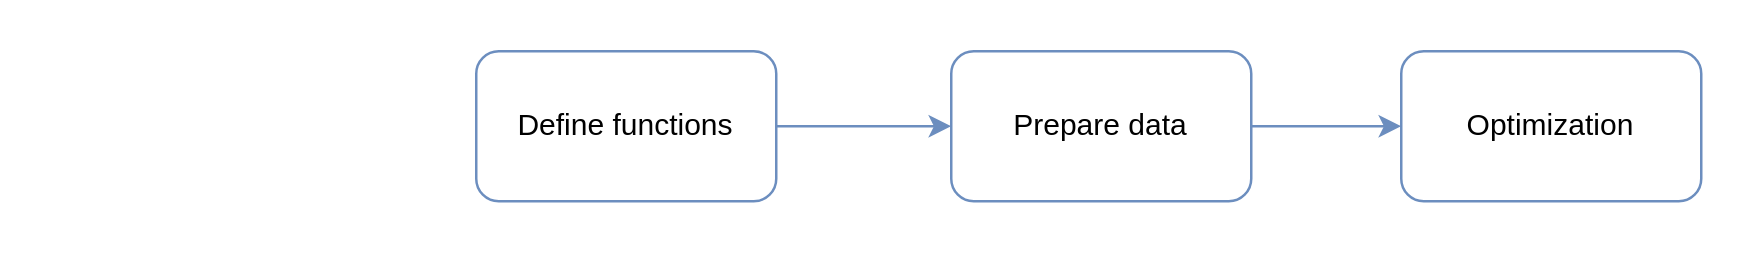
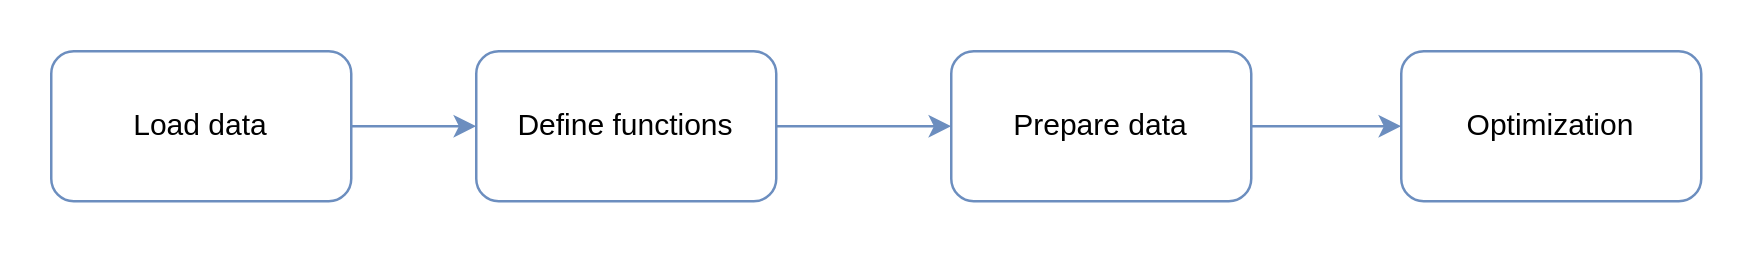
none -> (201, 126)
none -> (405, 126)
